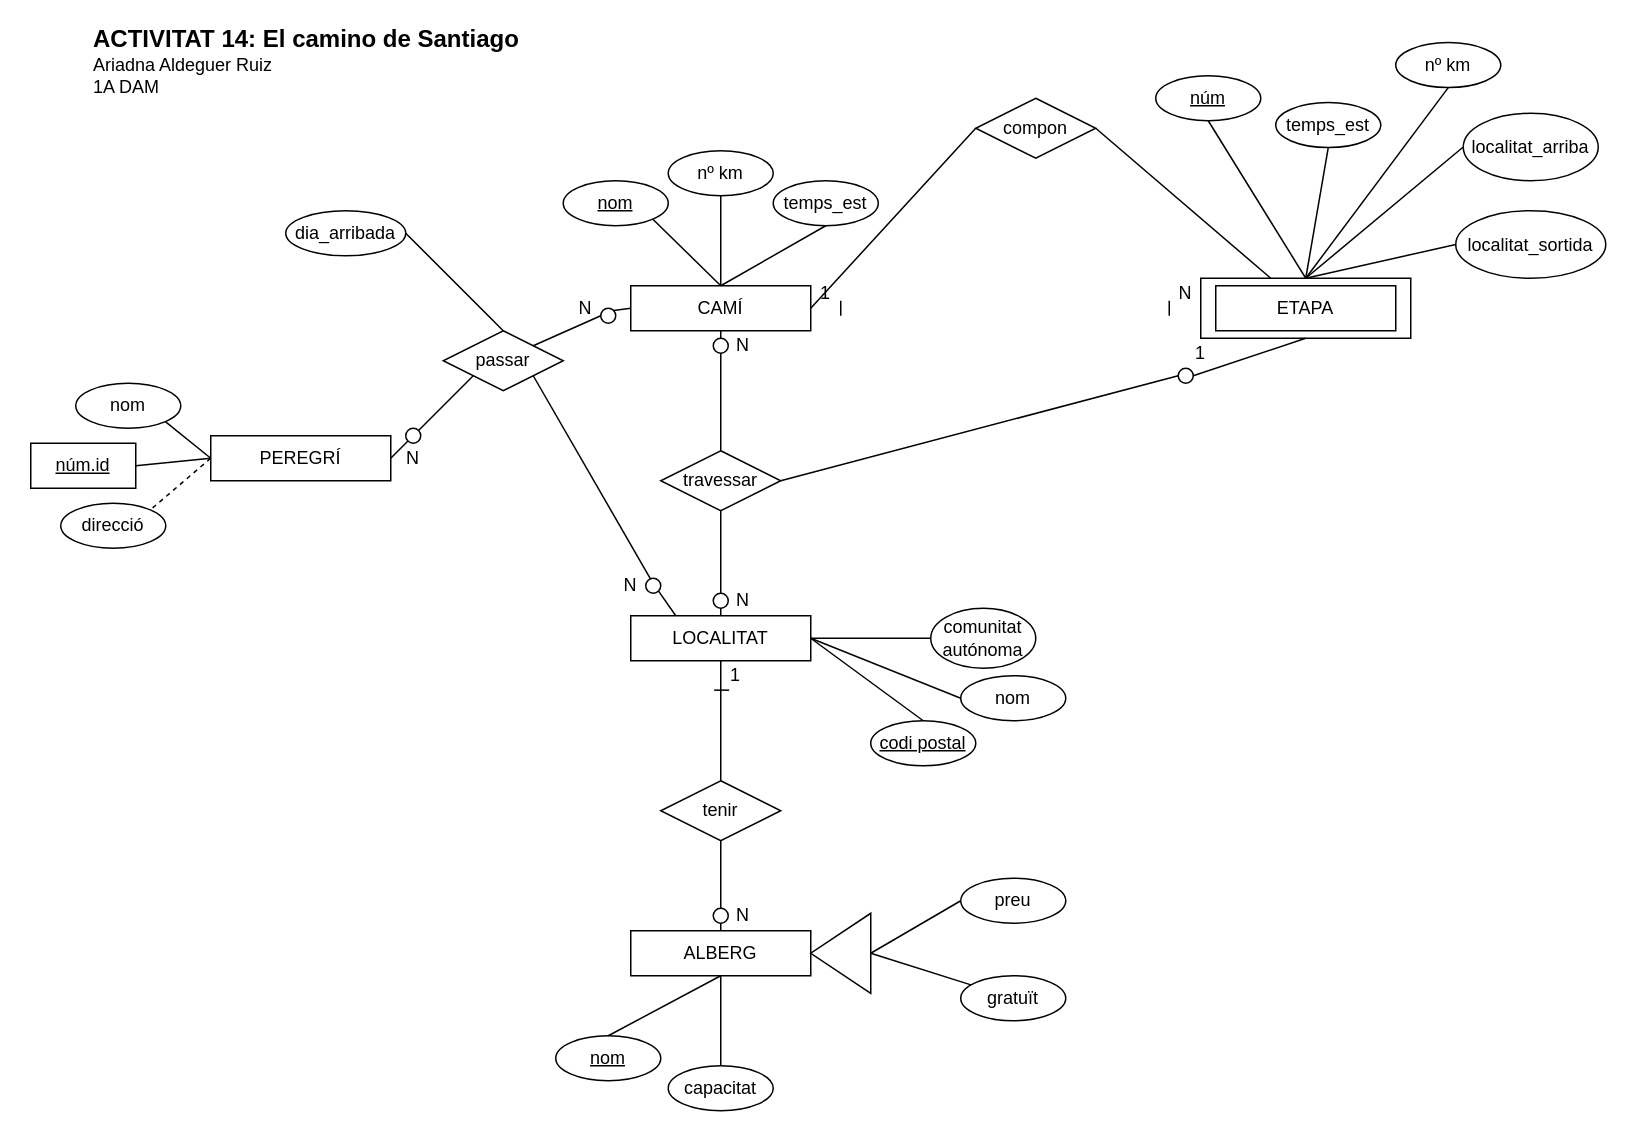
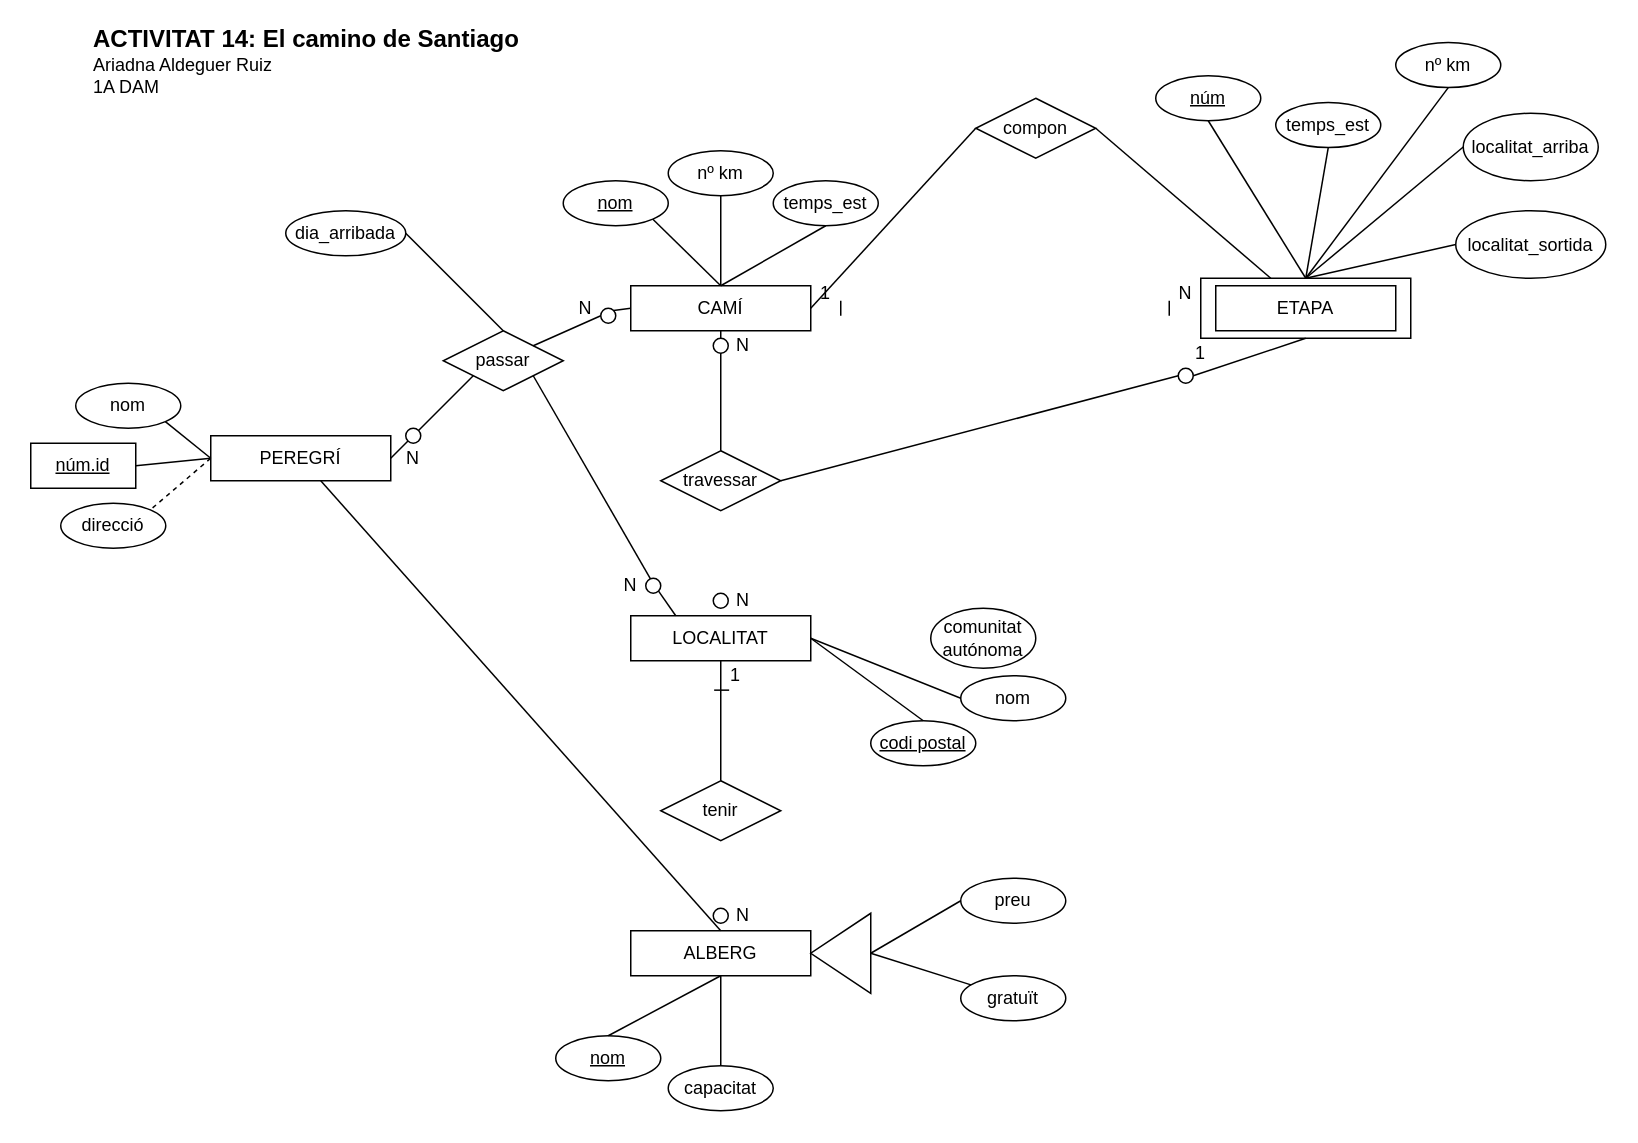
(721, 553) -> none
(872, 638) -> none
(721, 875) -> (521, 706)
